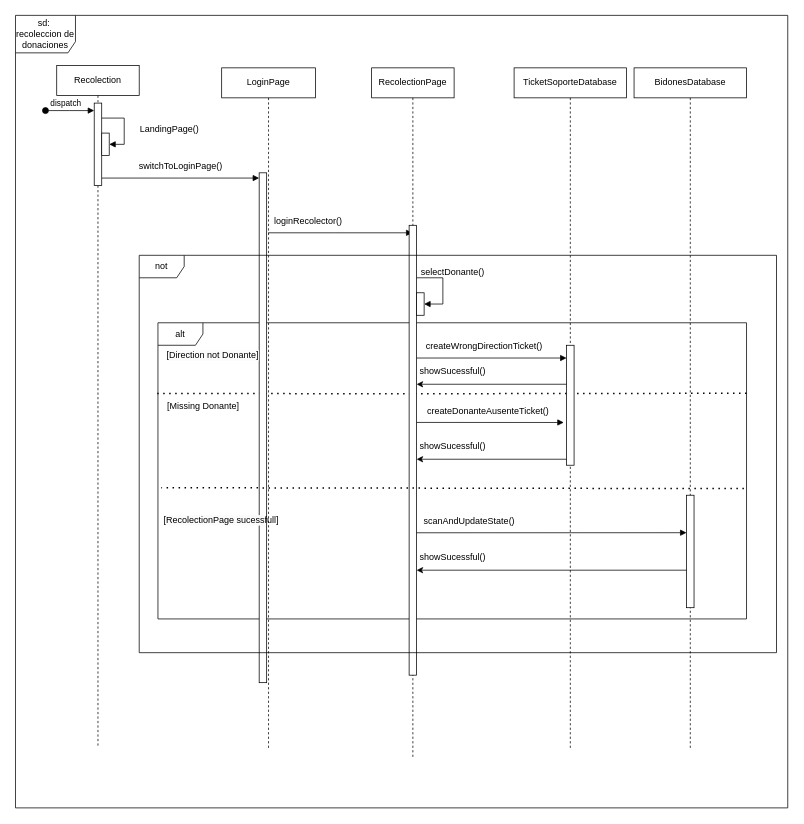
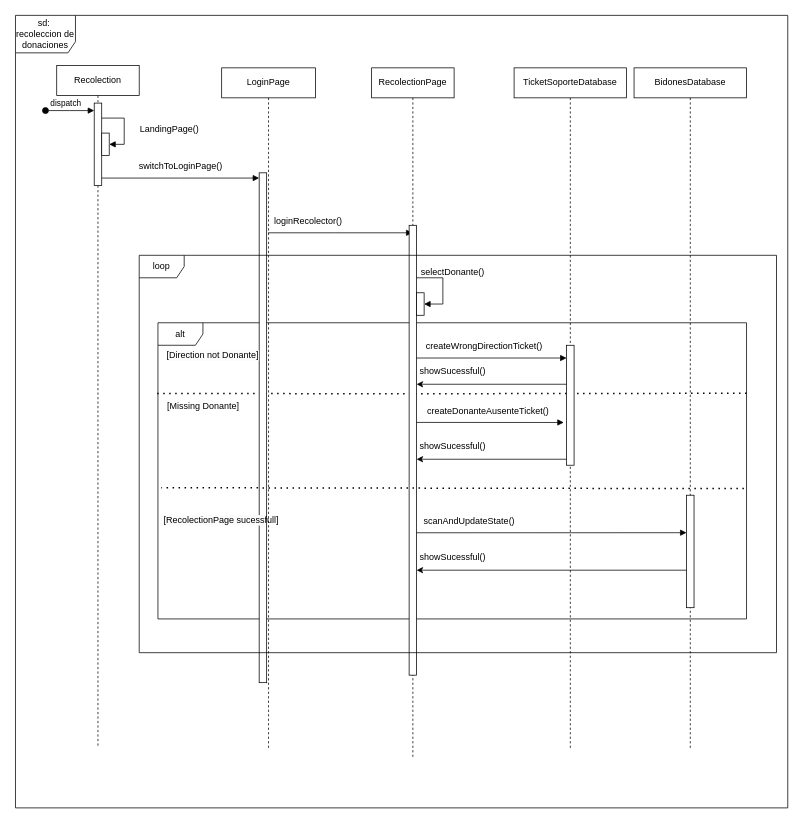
(162, 267) -> (162, 267)
